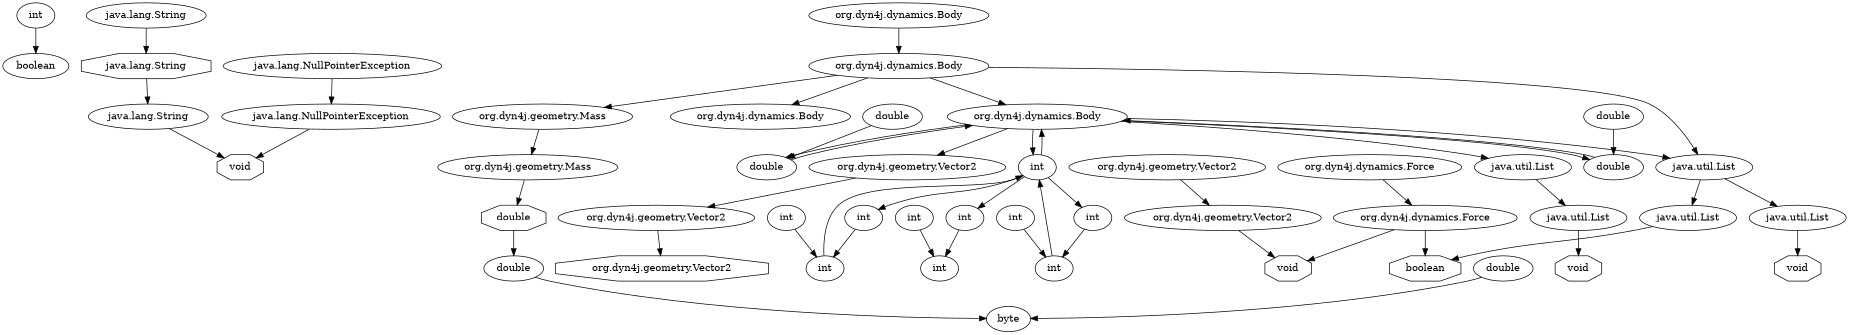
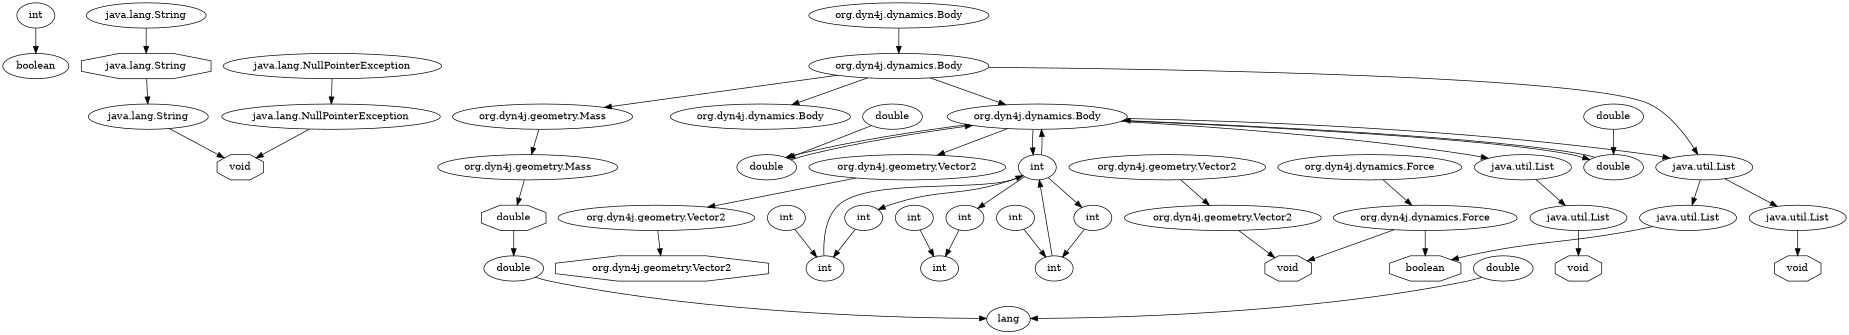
(1008, 319) -> (1008, 319)
